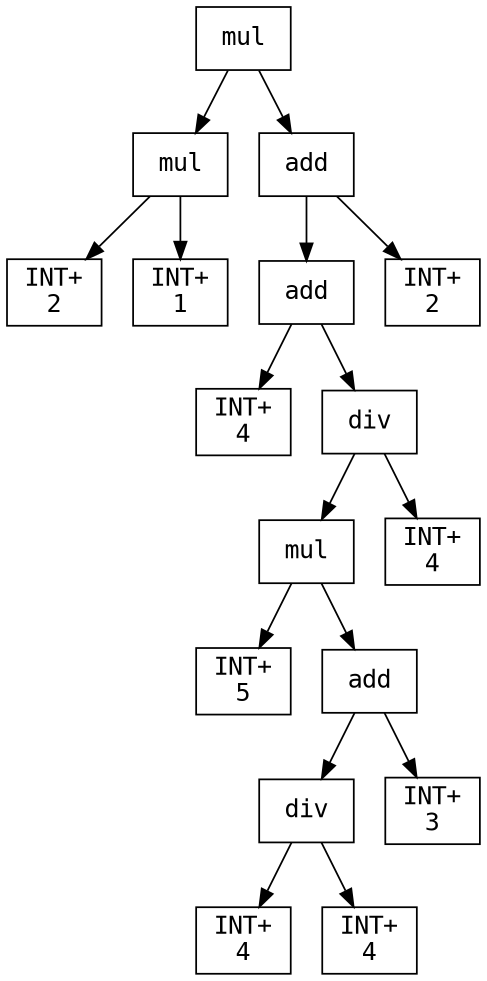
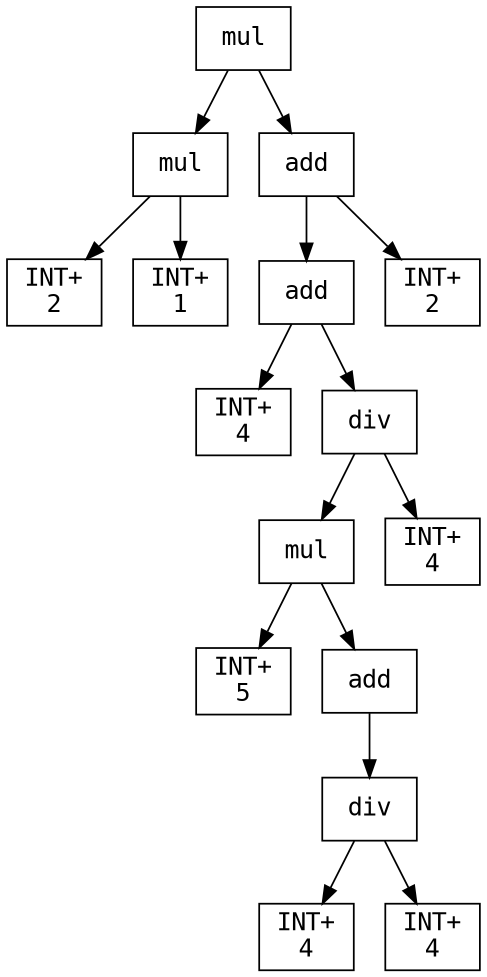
(433, 811) -> none
